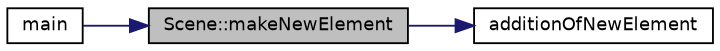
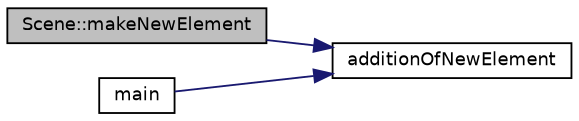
(106, 26) -> (244, 84)
